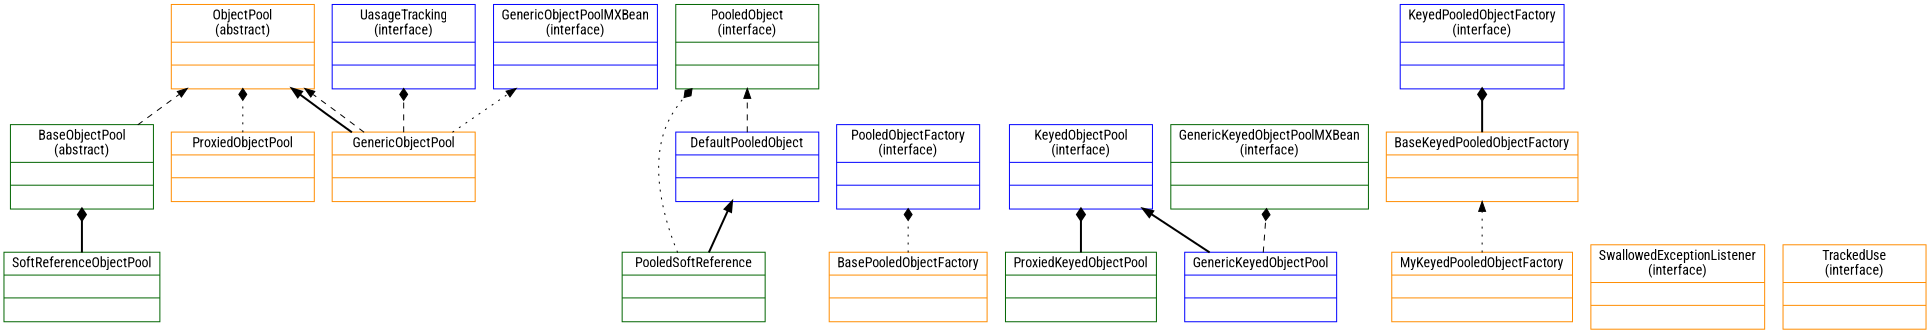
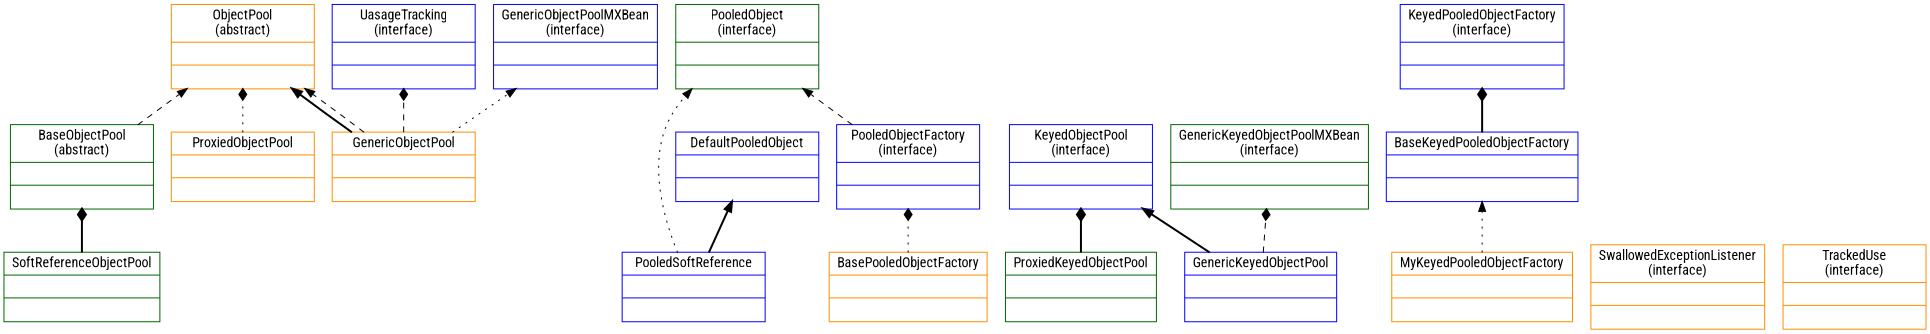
(747, 116) -> (832, 110)
(1482, 167) -> (1482, 167)
(659, 173) -> (659, 173)
(694, 287) -> (694, 287)
